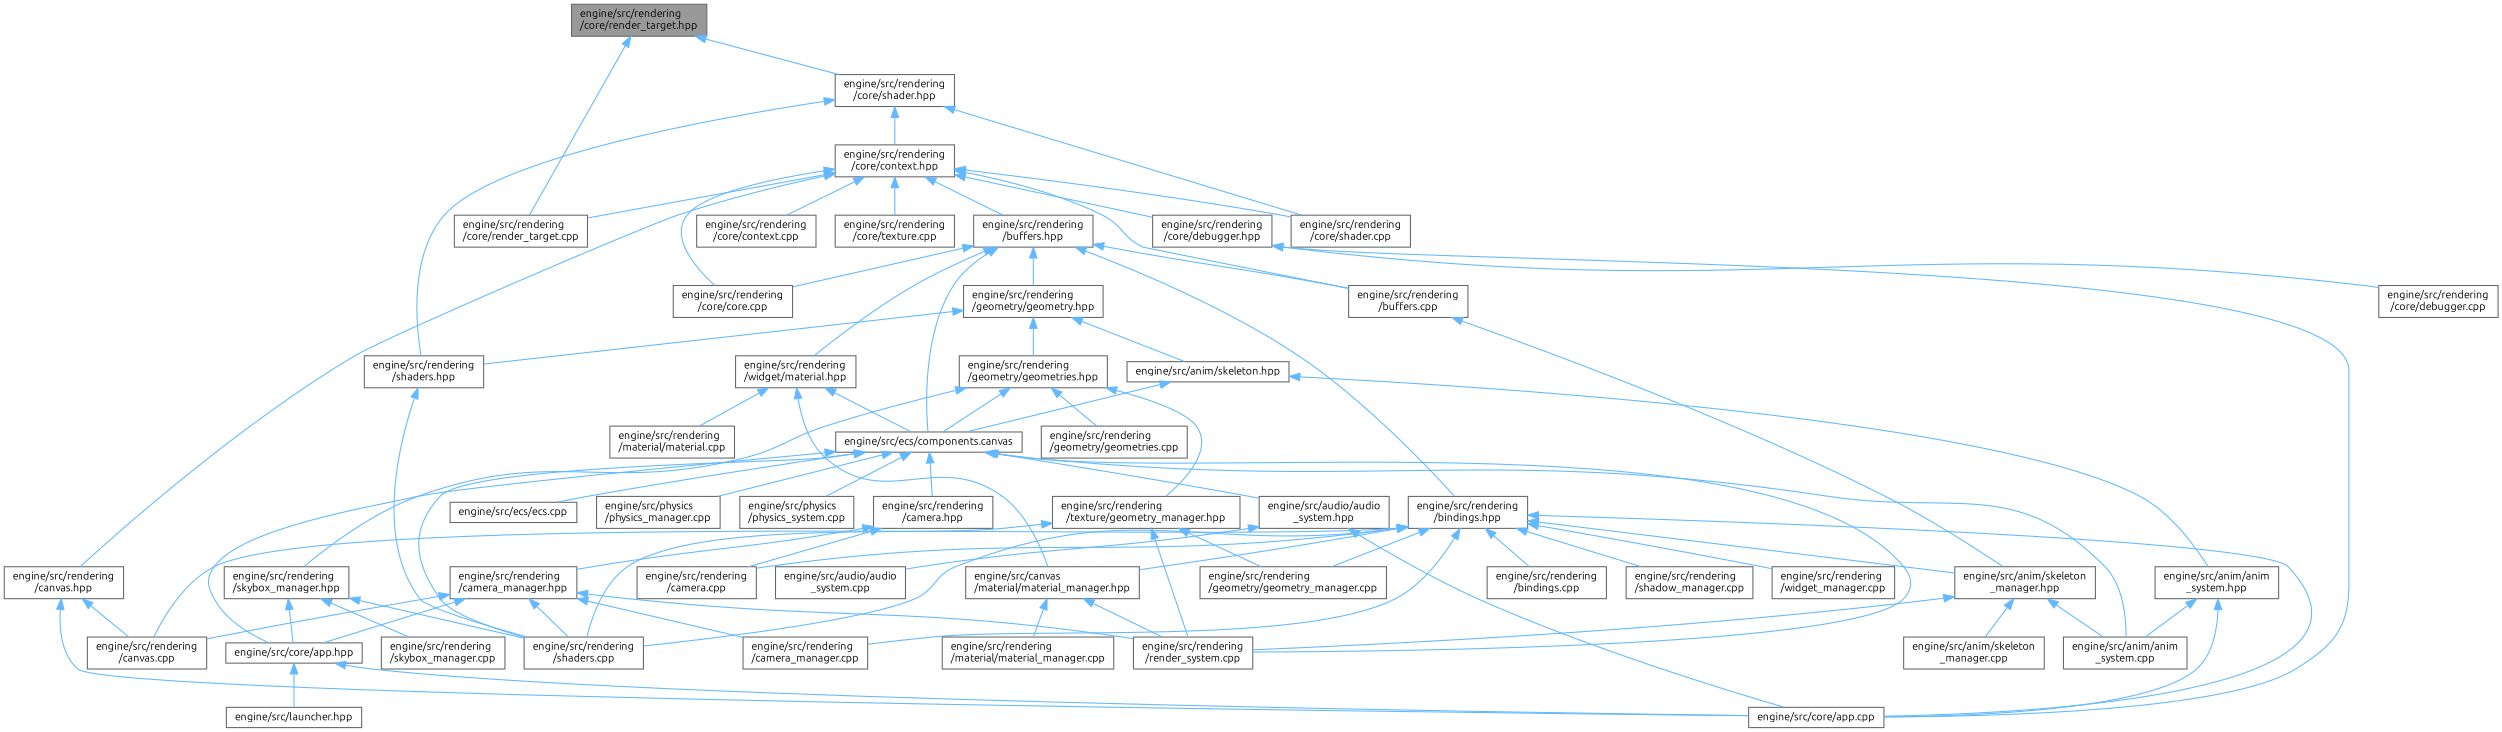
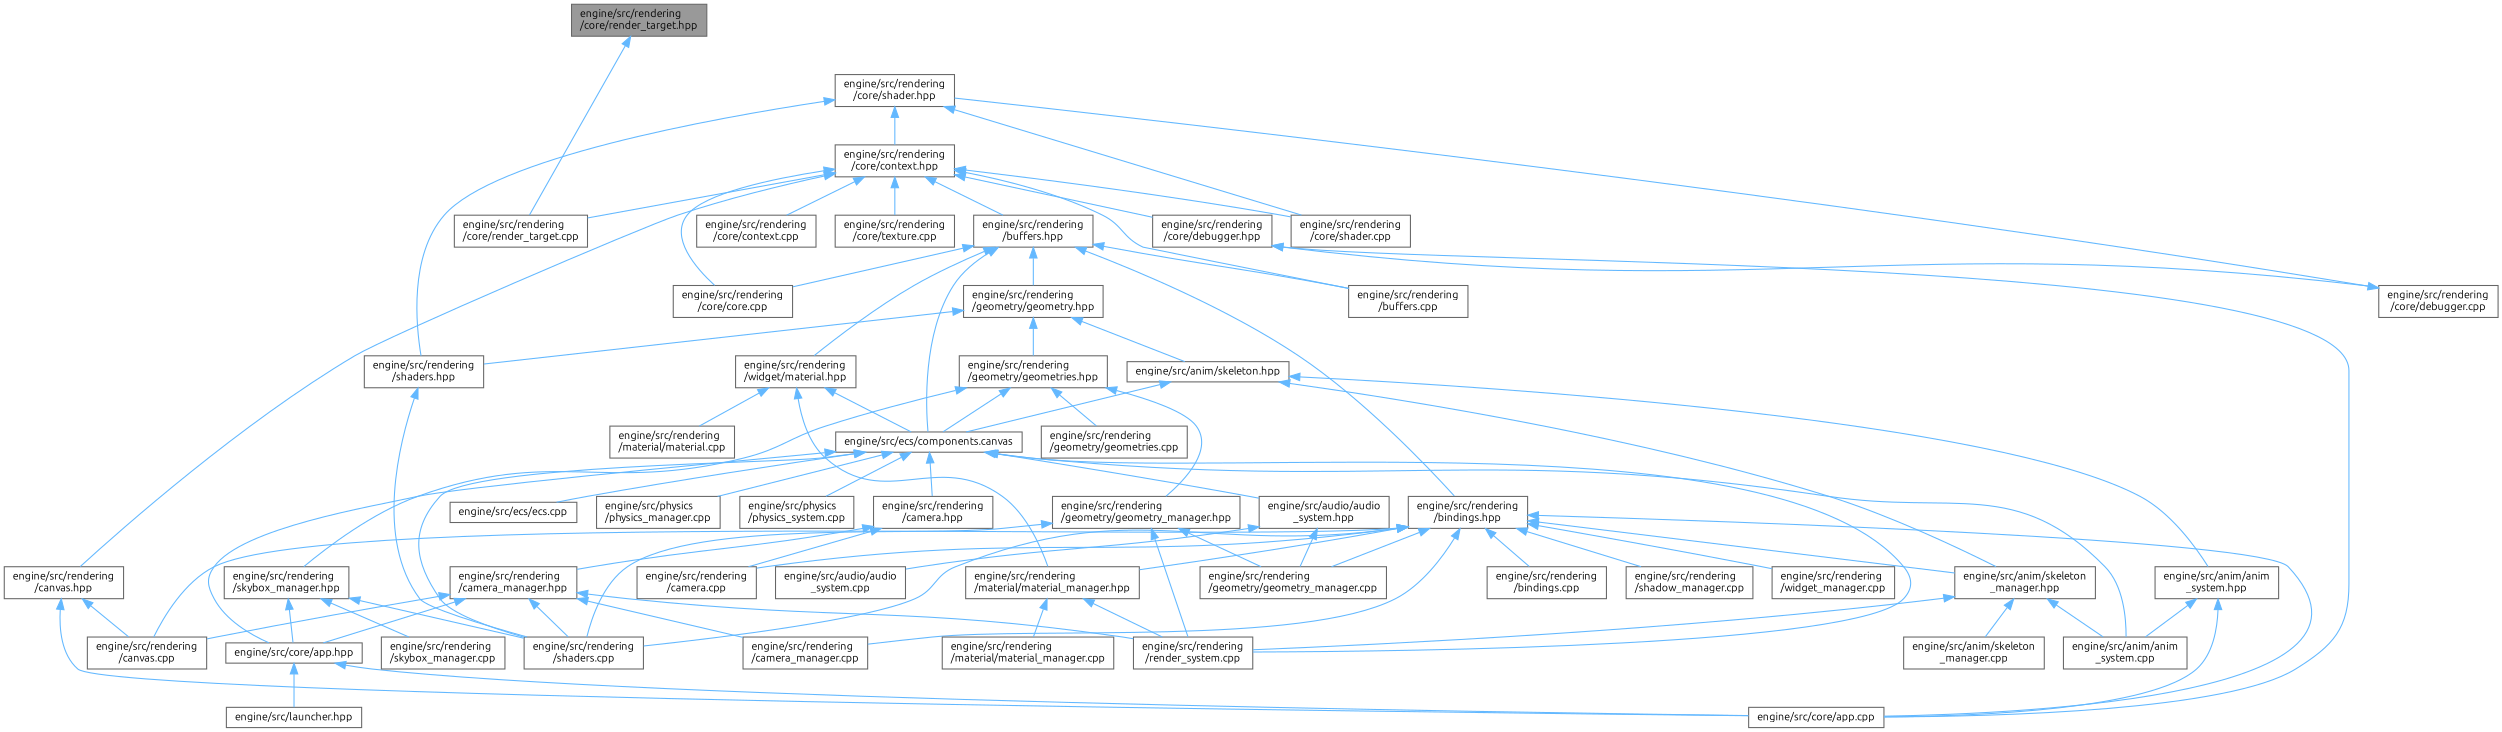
(772, 57) -> (1662, 183)
(1739, 429) -> (1650, 449)
(1146, 512) -> (1146, 512)
(1052, 583) -> (1052, 583)
(1544, 626) -> (1306, 552)
